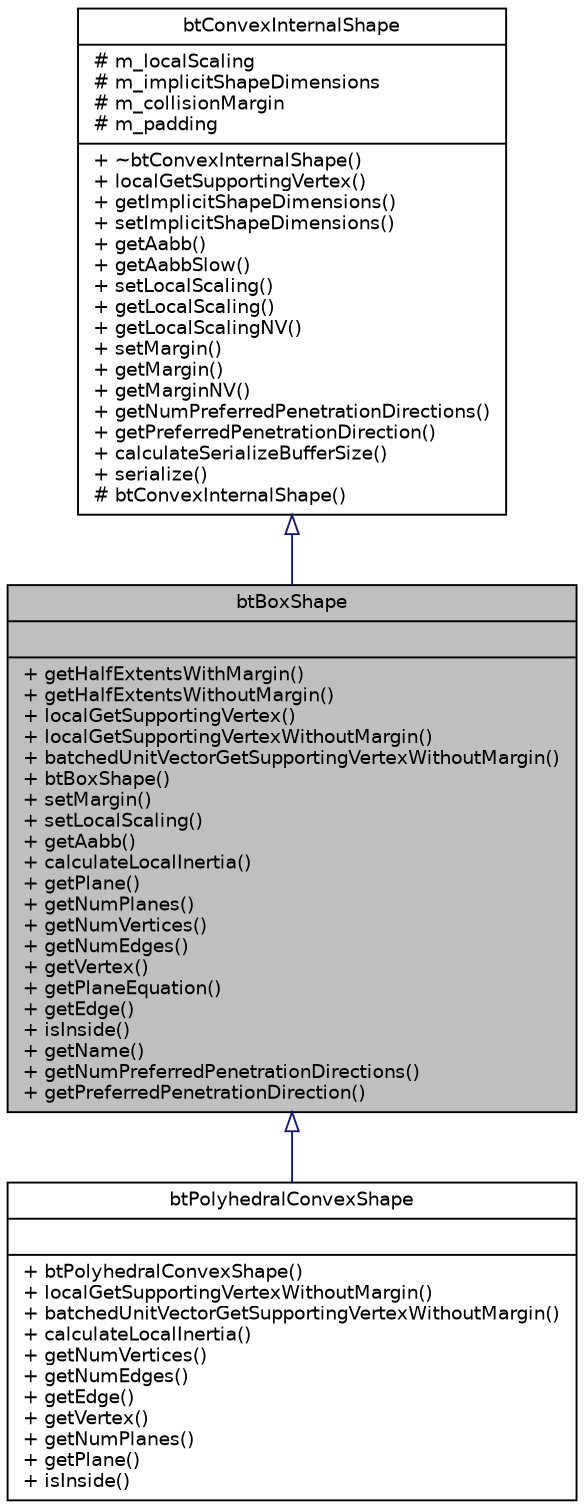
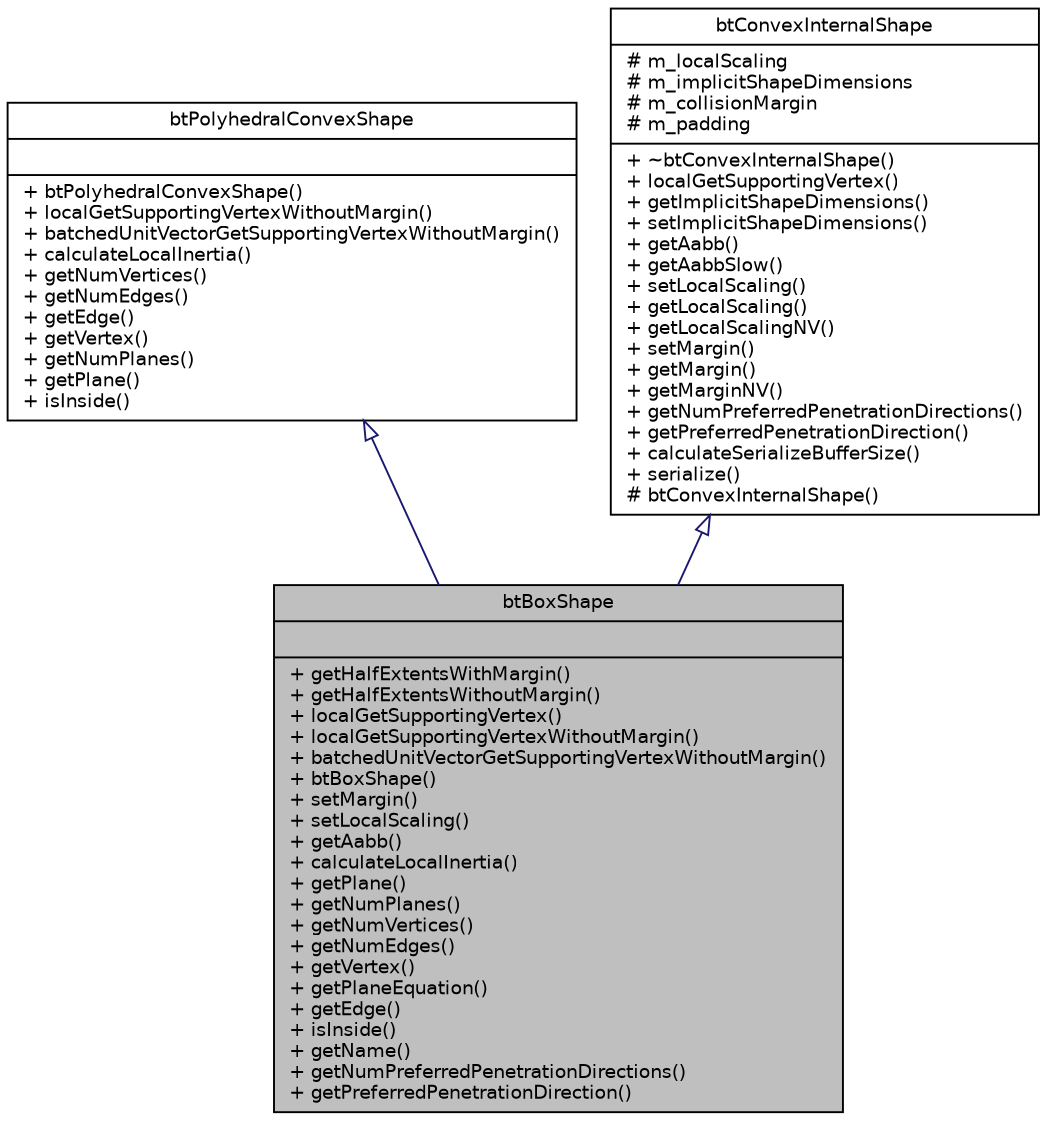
(292, 1157) -> (405, 511)
